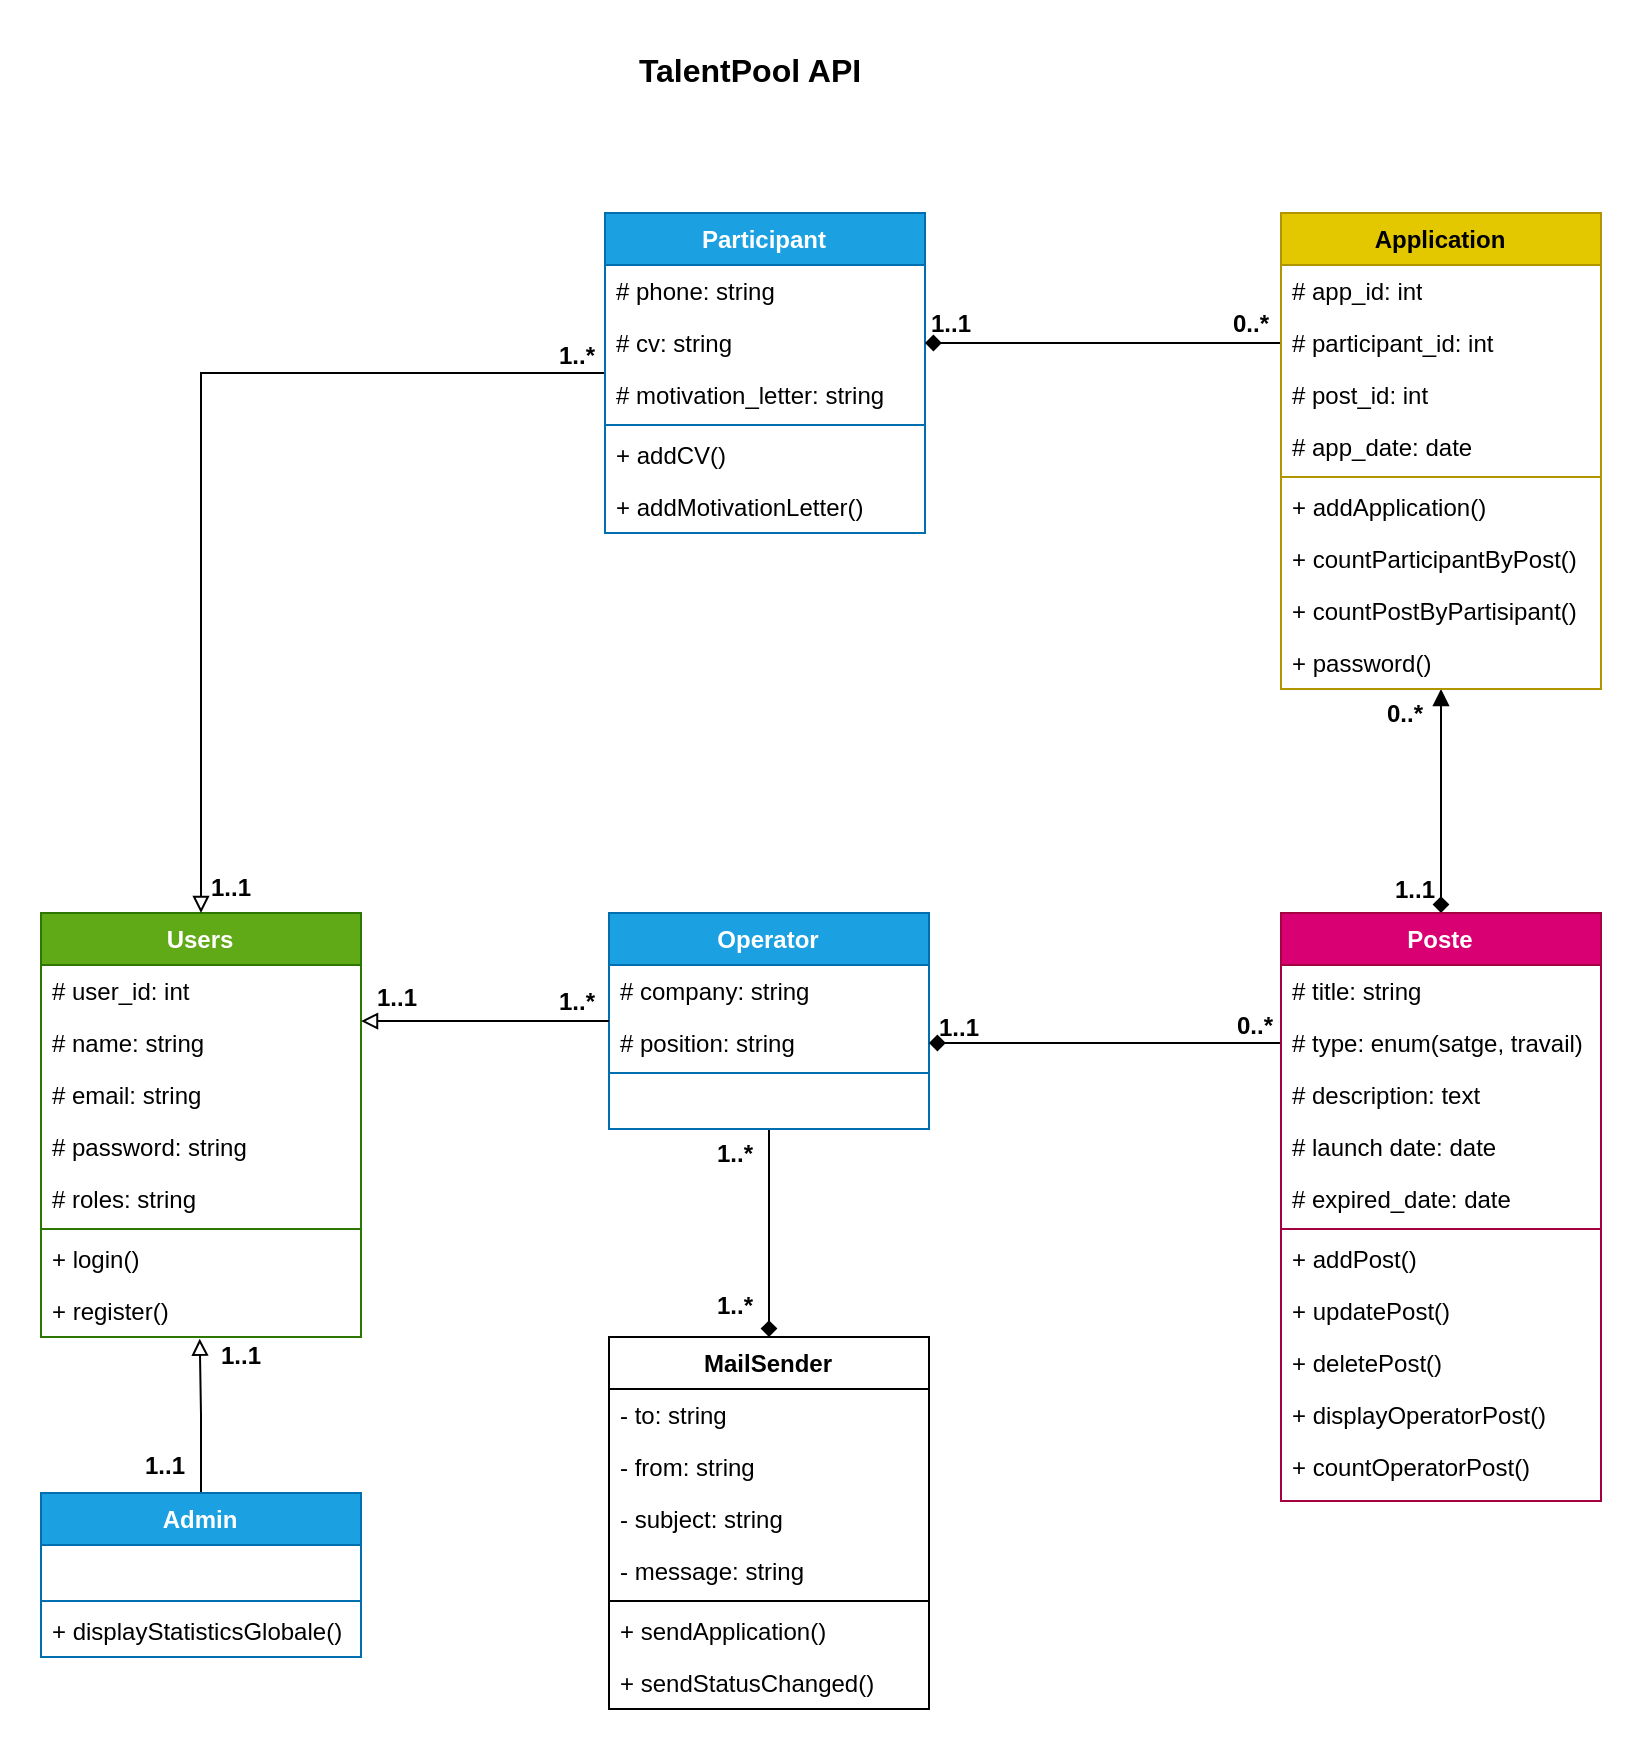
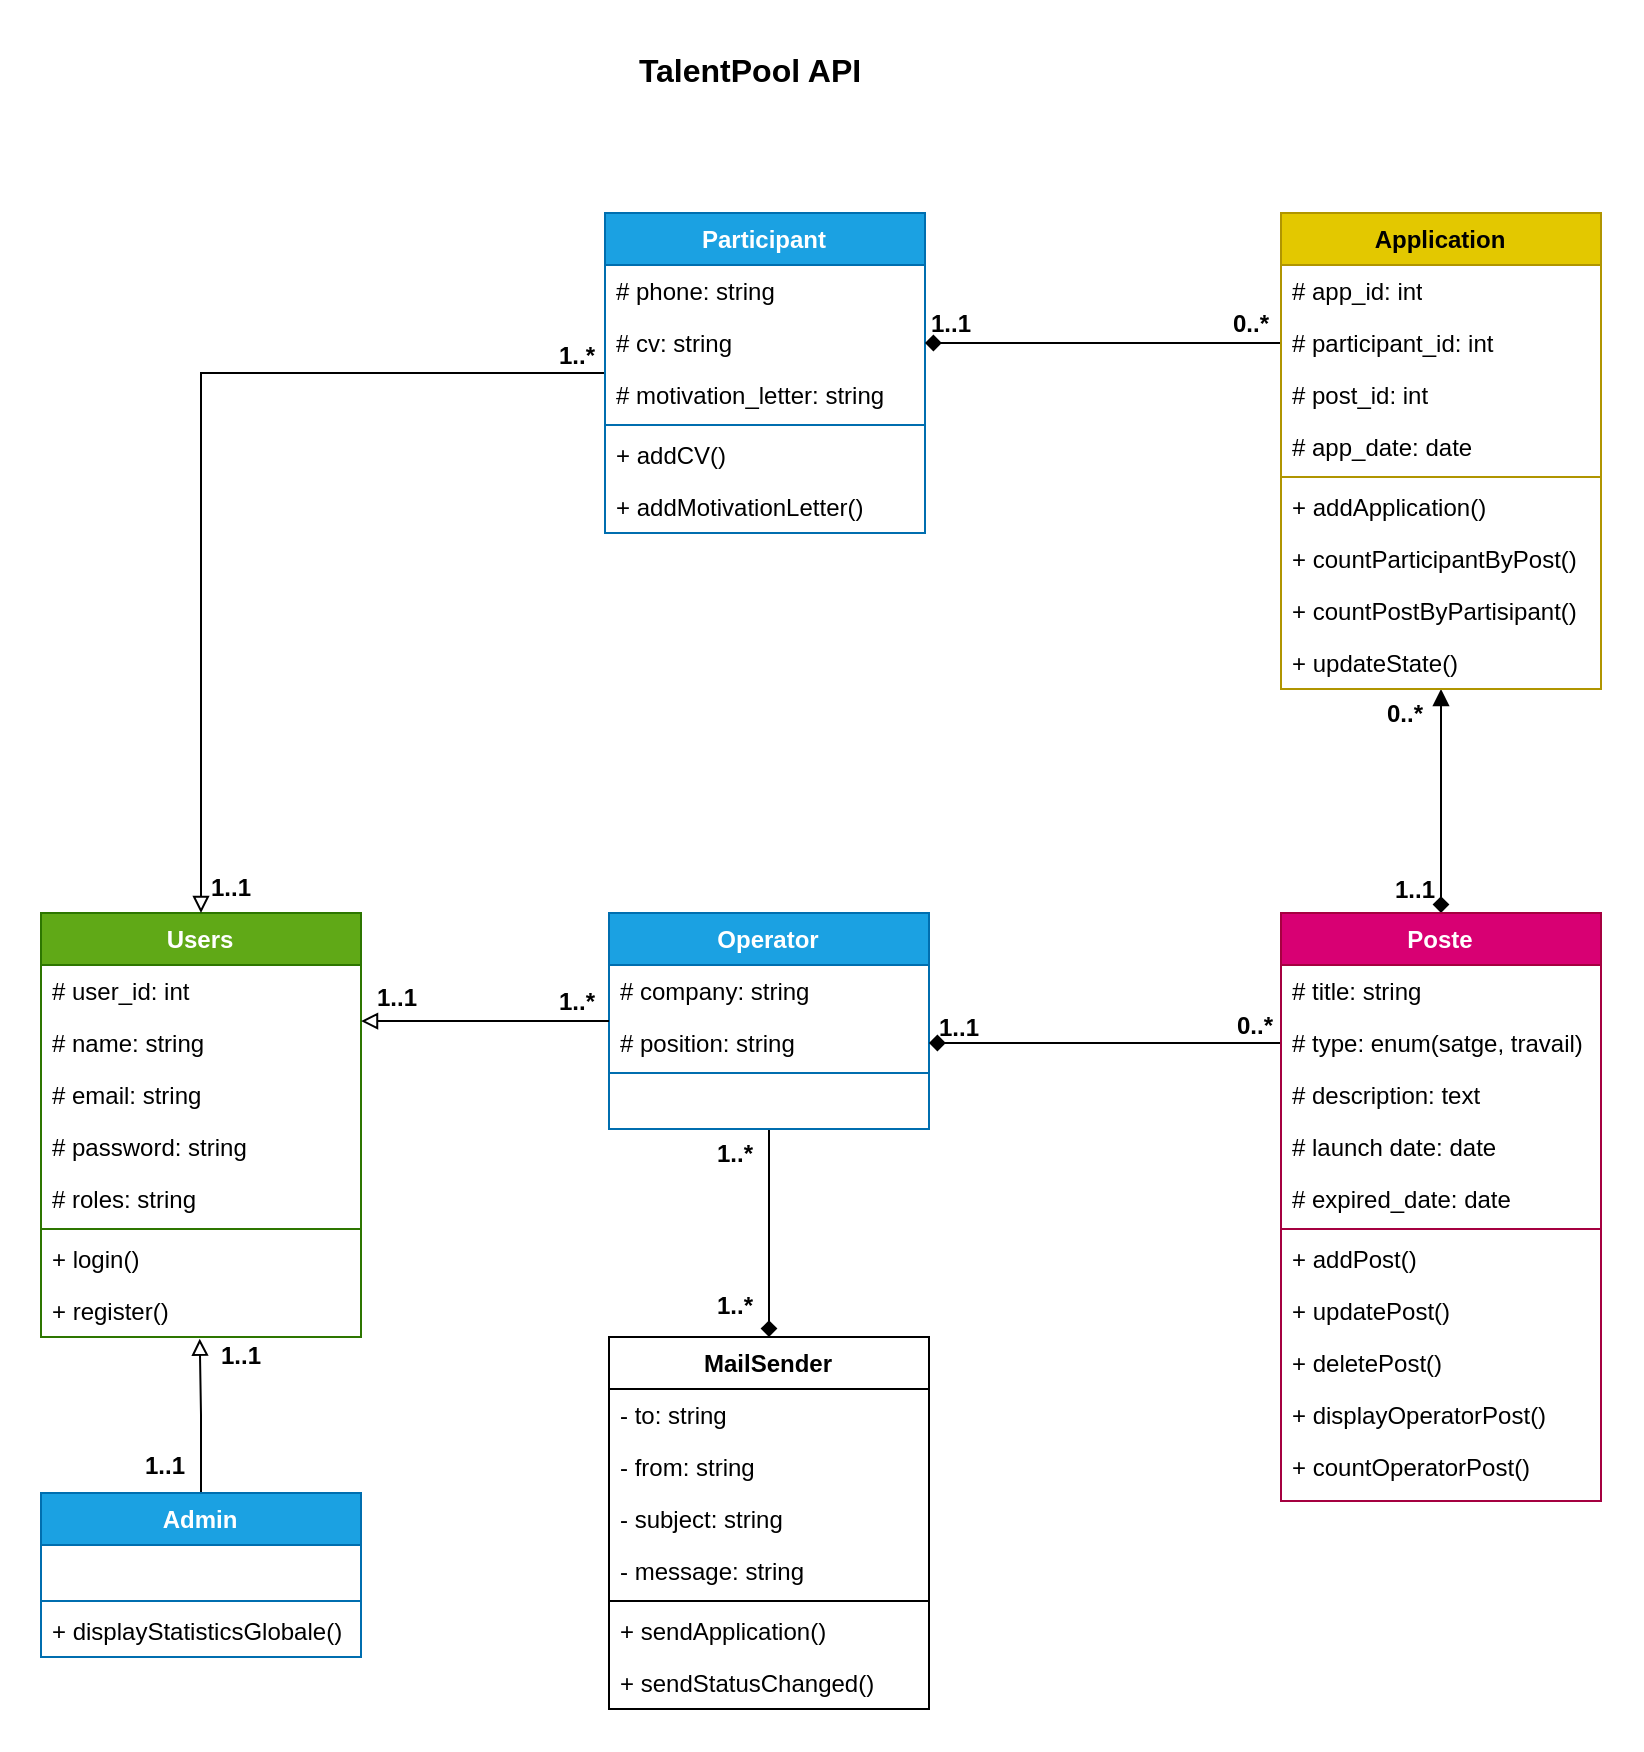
(1371, 665) -> (1391, 665)
